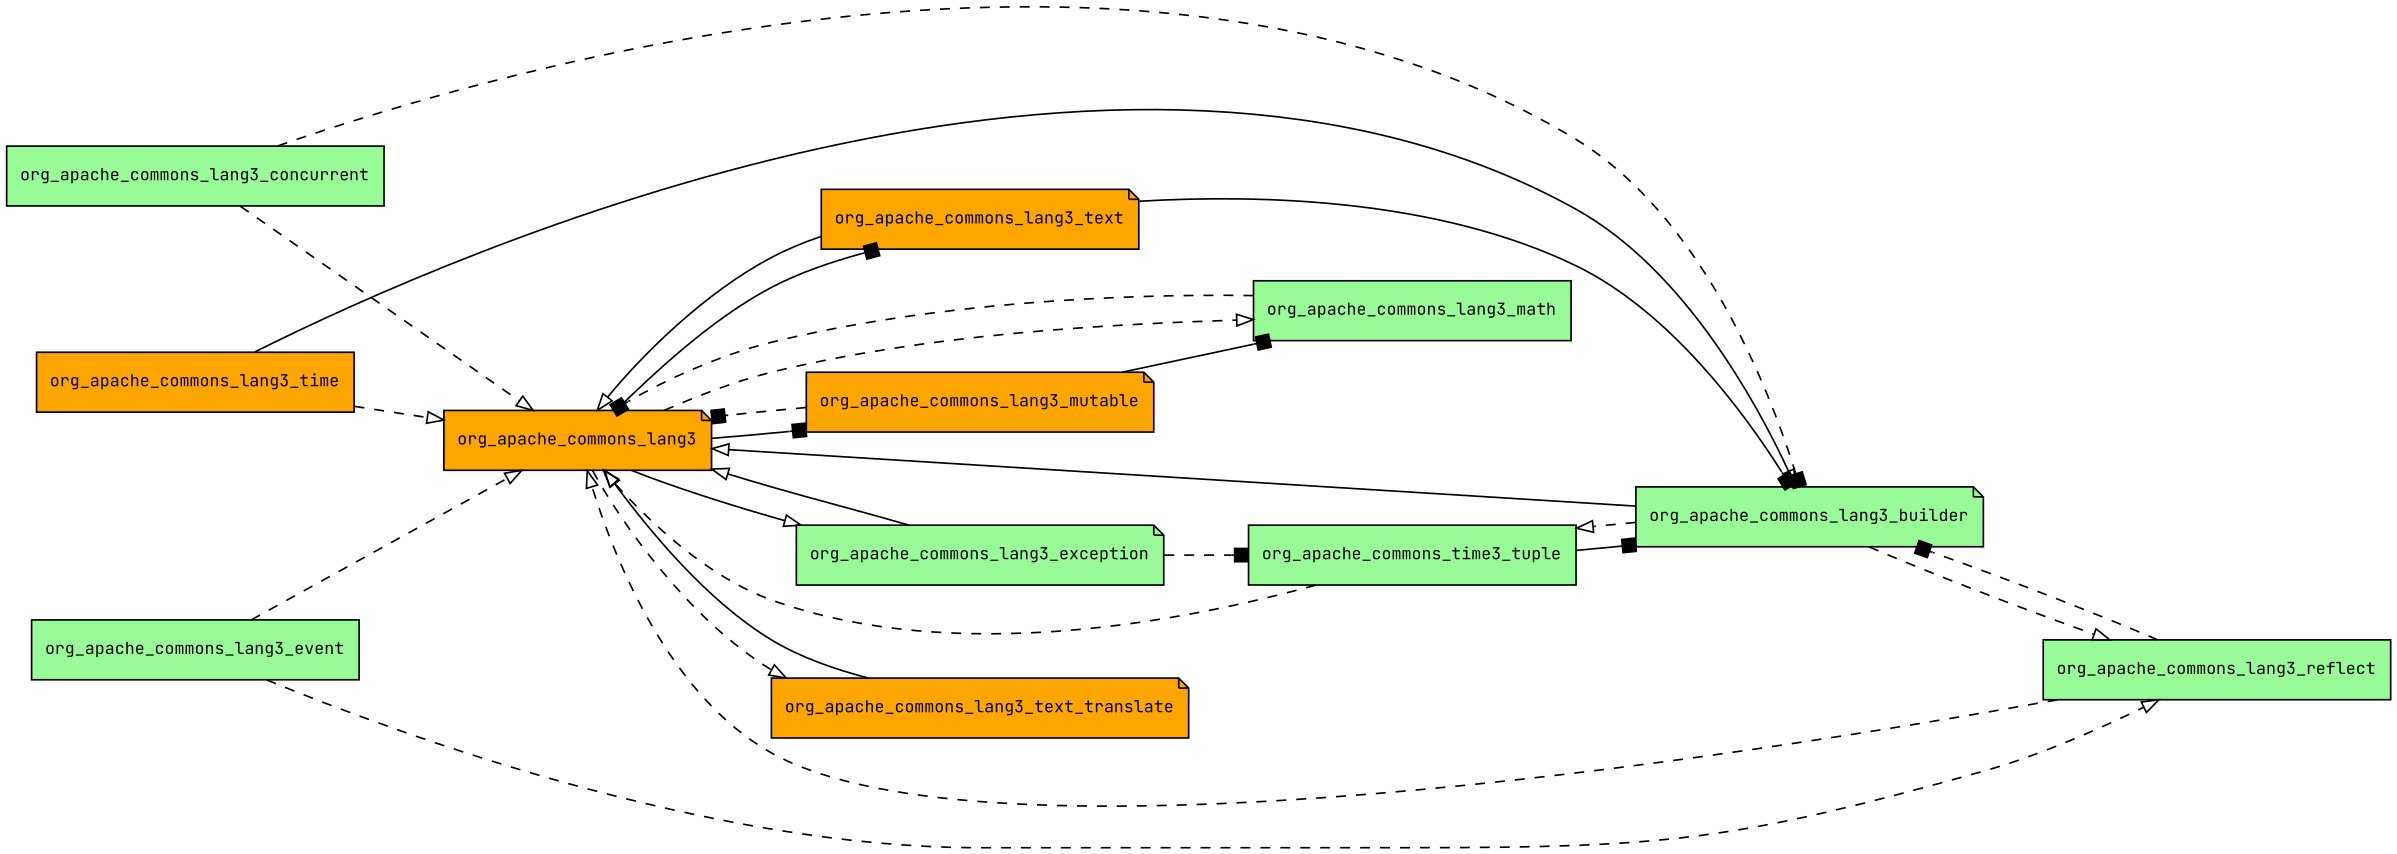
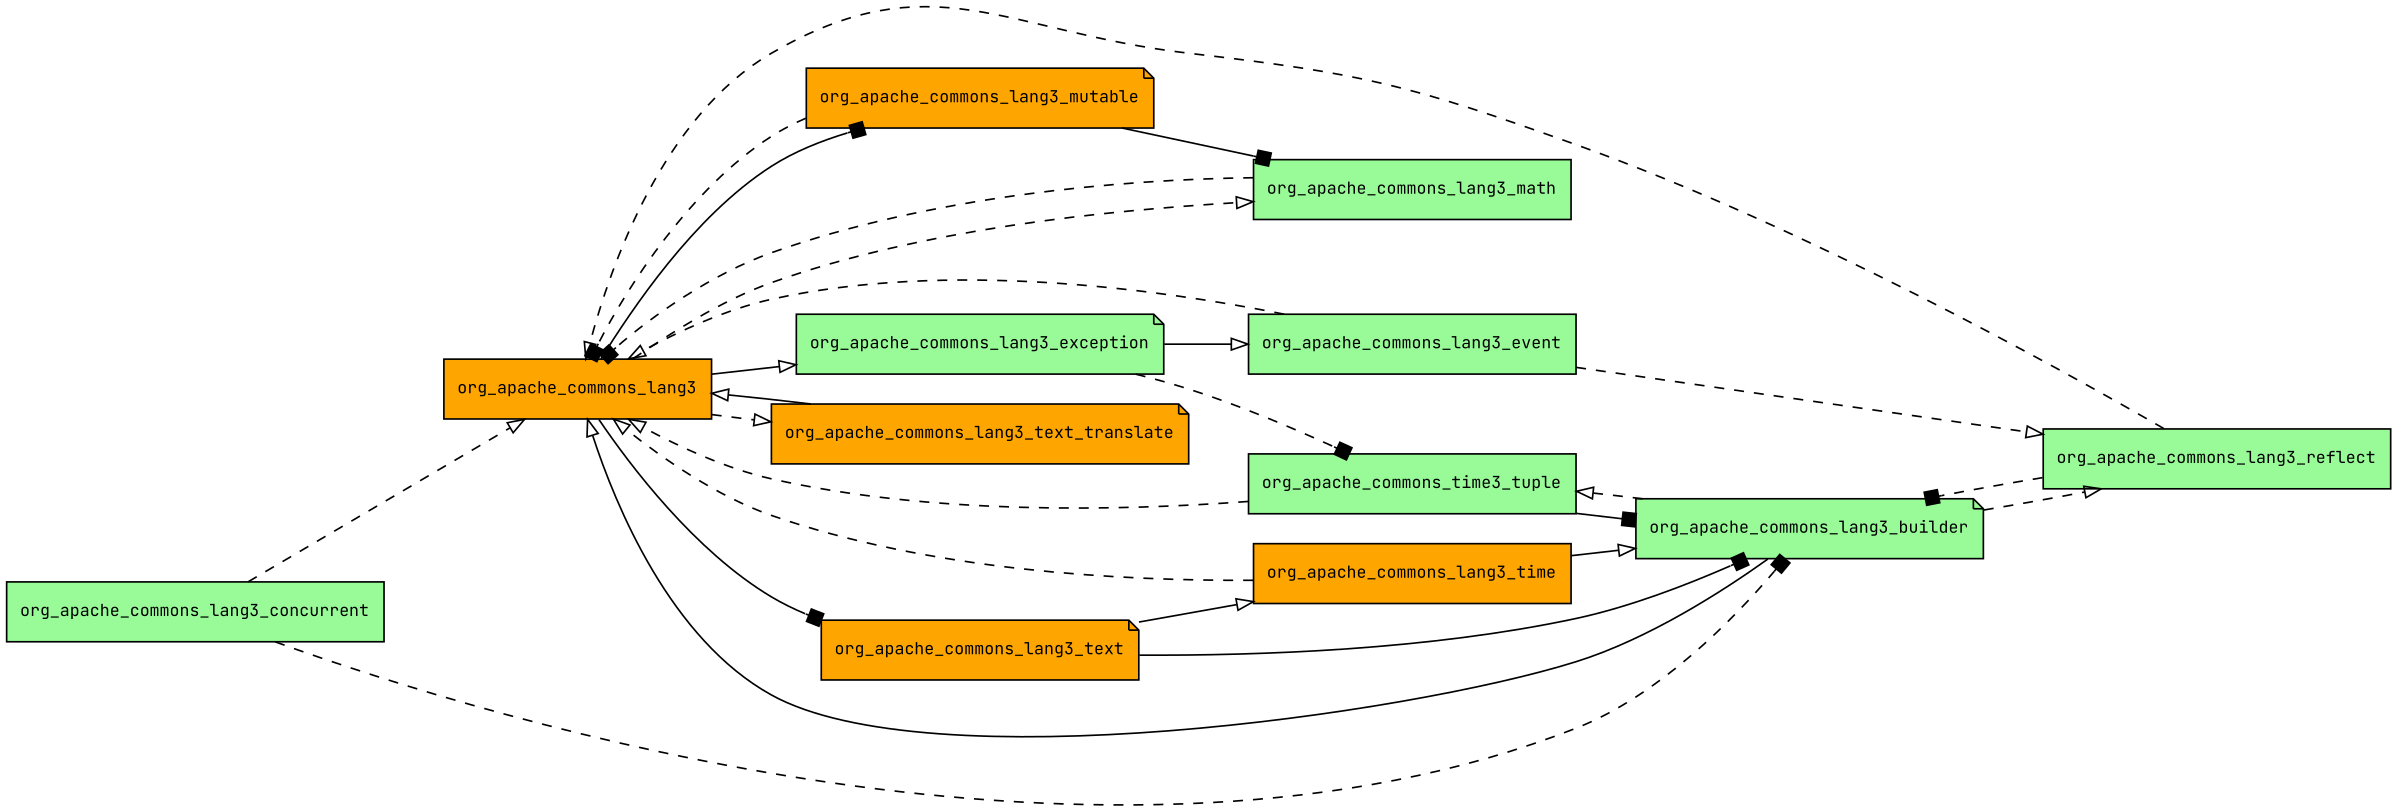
(704, 302) -> (1188, 613)
(578, 440) -> (578, 389)
(818, 500) -> (1198, 344)
